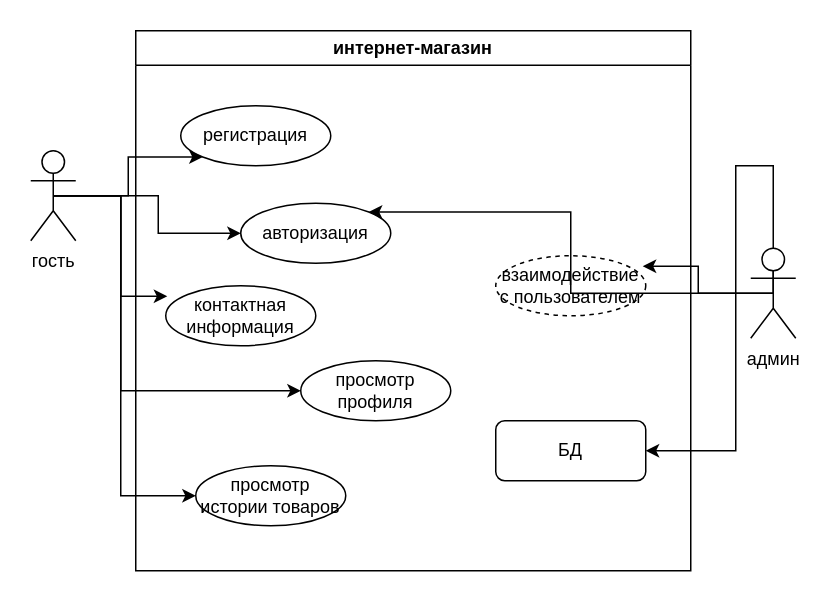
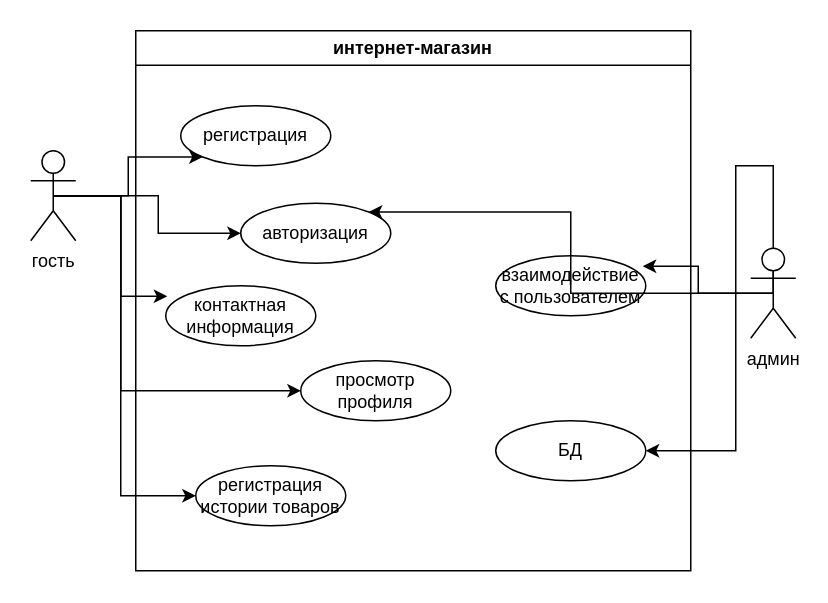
(571, 286) -> (571, 286)
(571, 451) -> (571, 451)
(271, 496) -> (271, 496)
